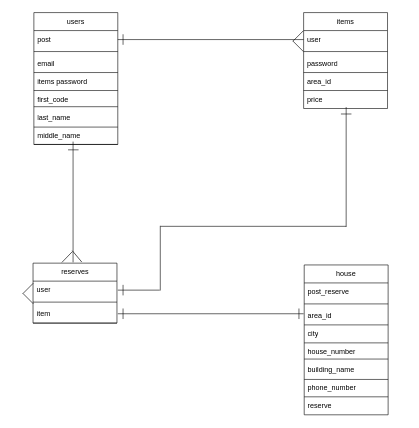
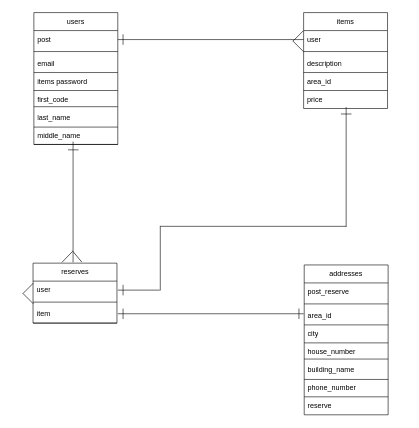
(324, 63) -> (328, 63)
(347, 274) -> (347, 274)
